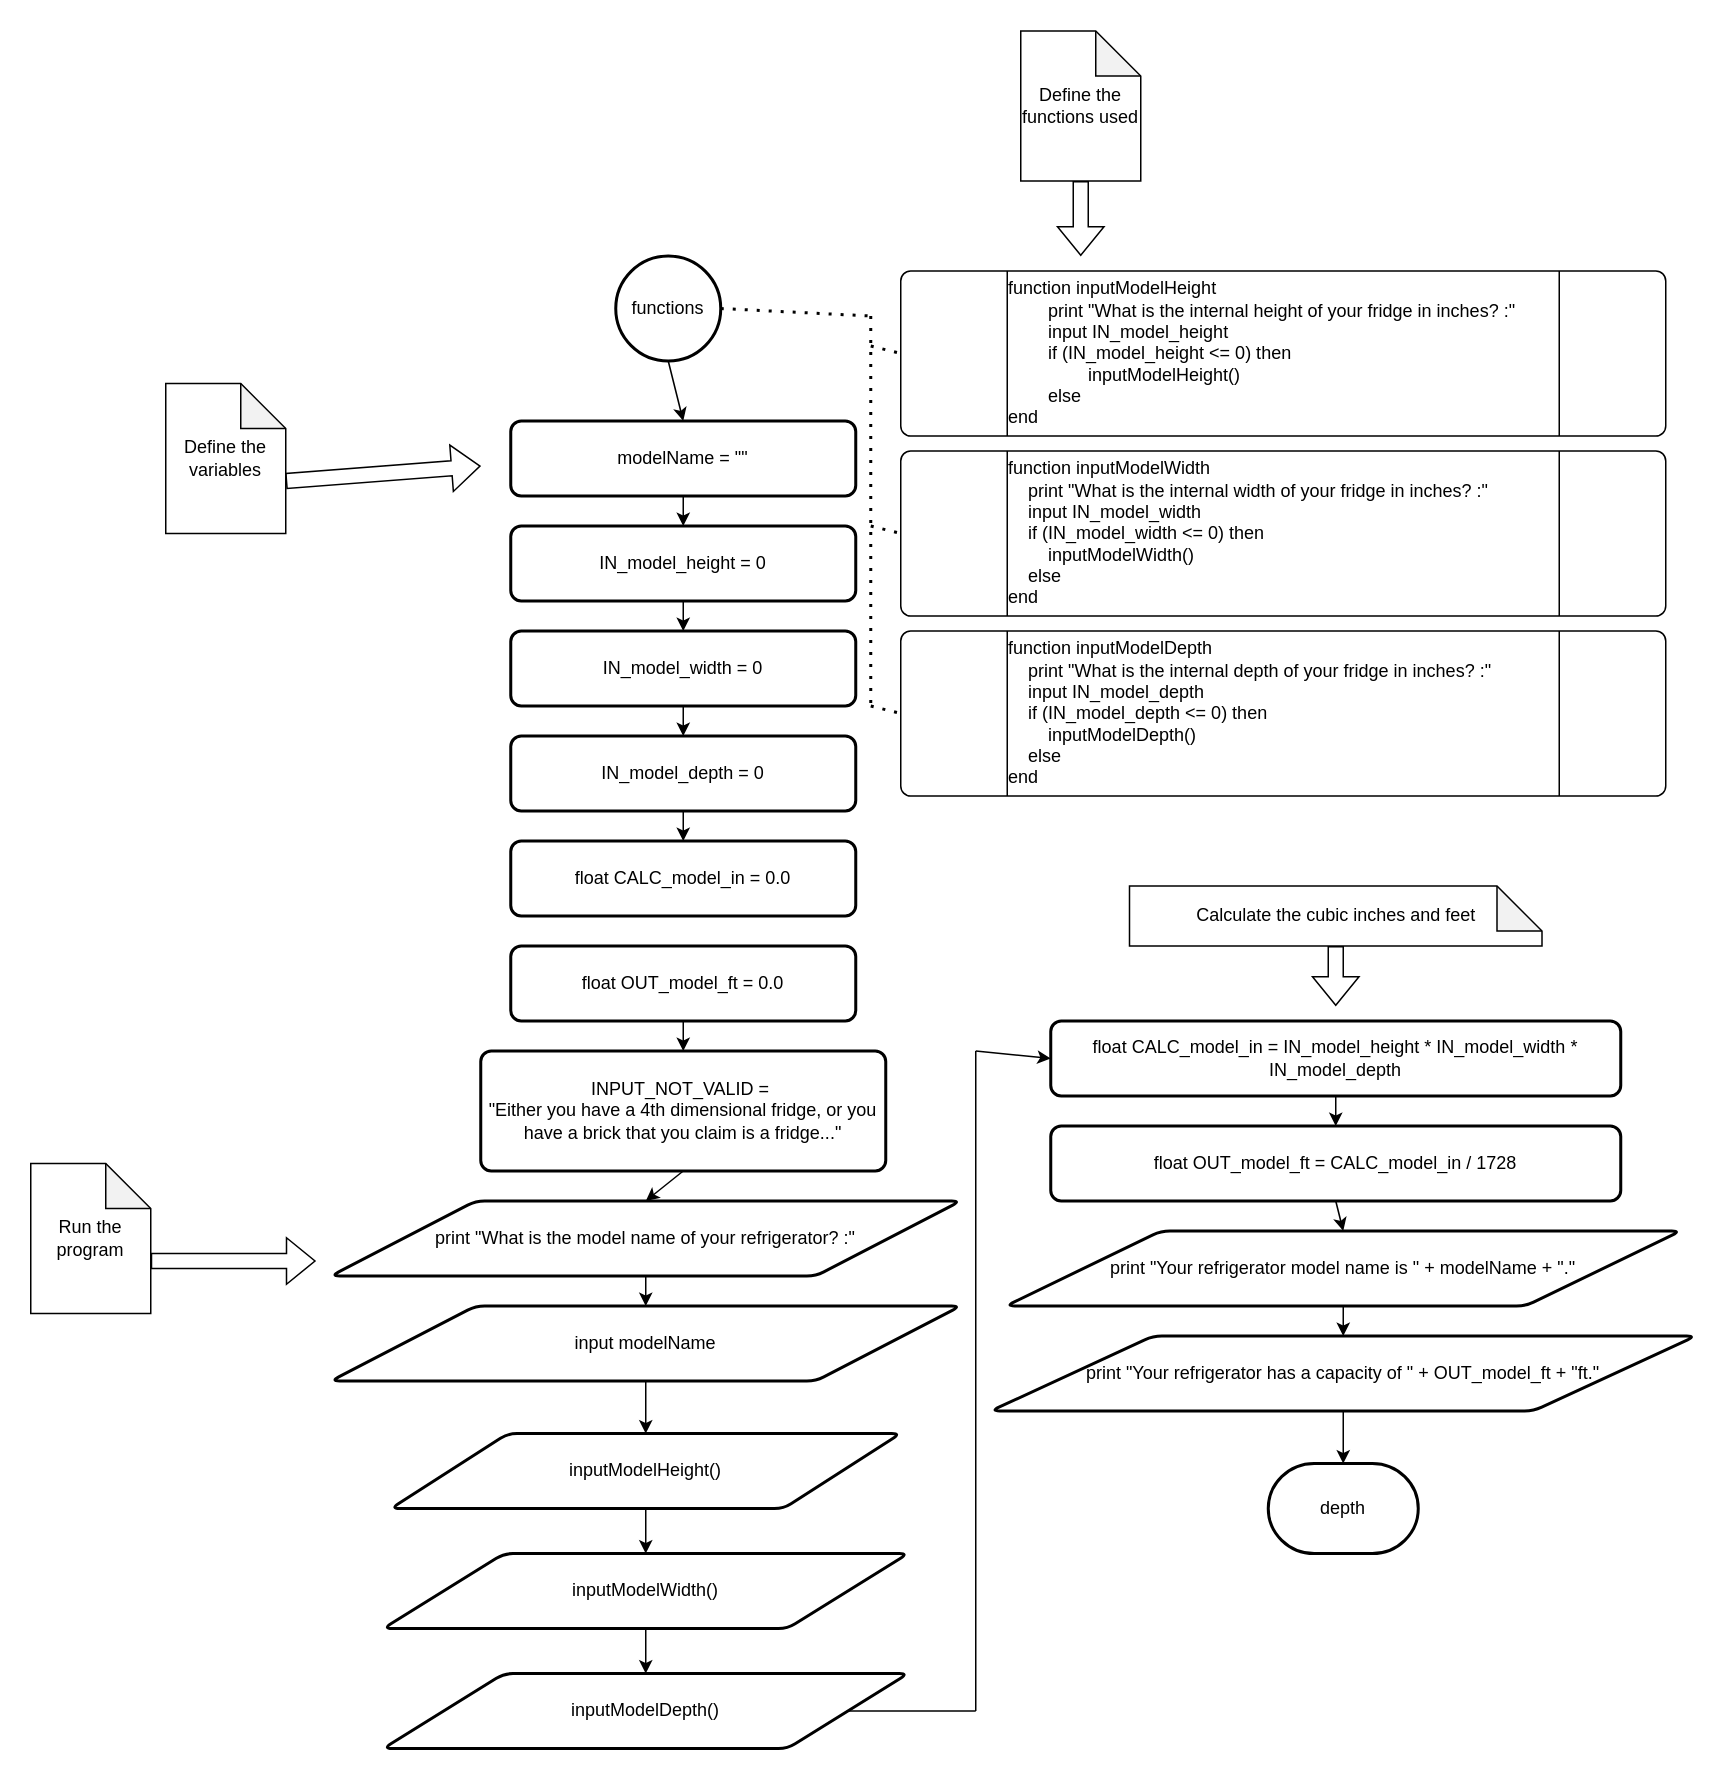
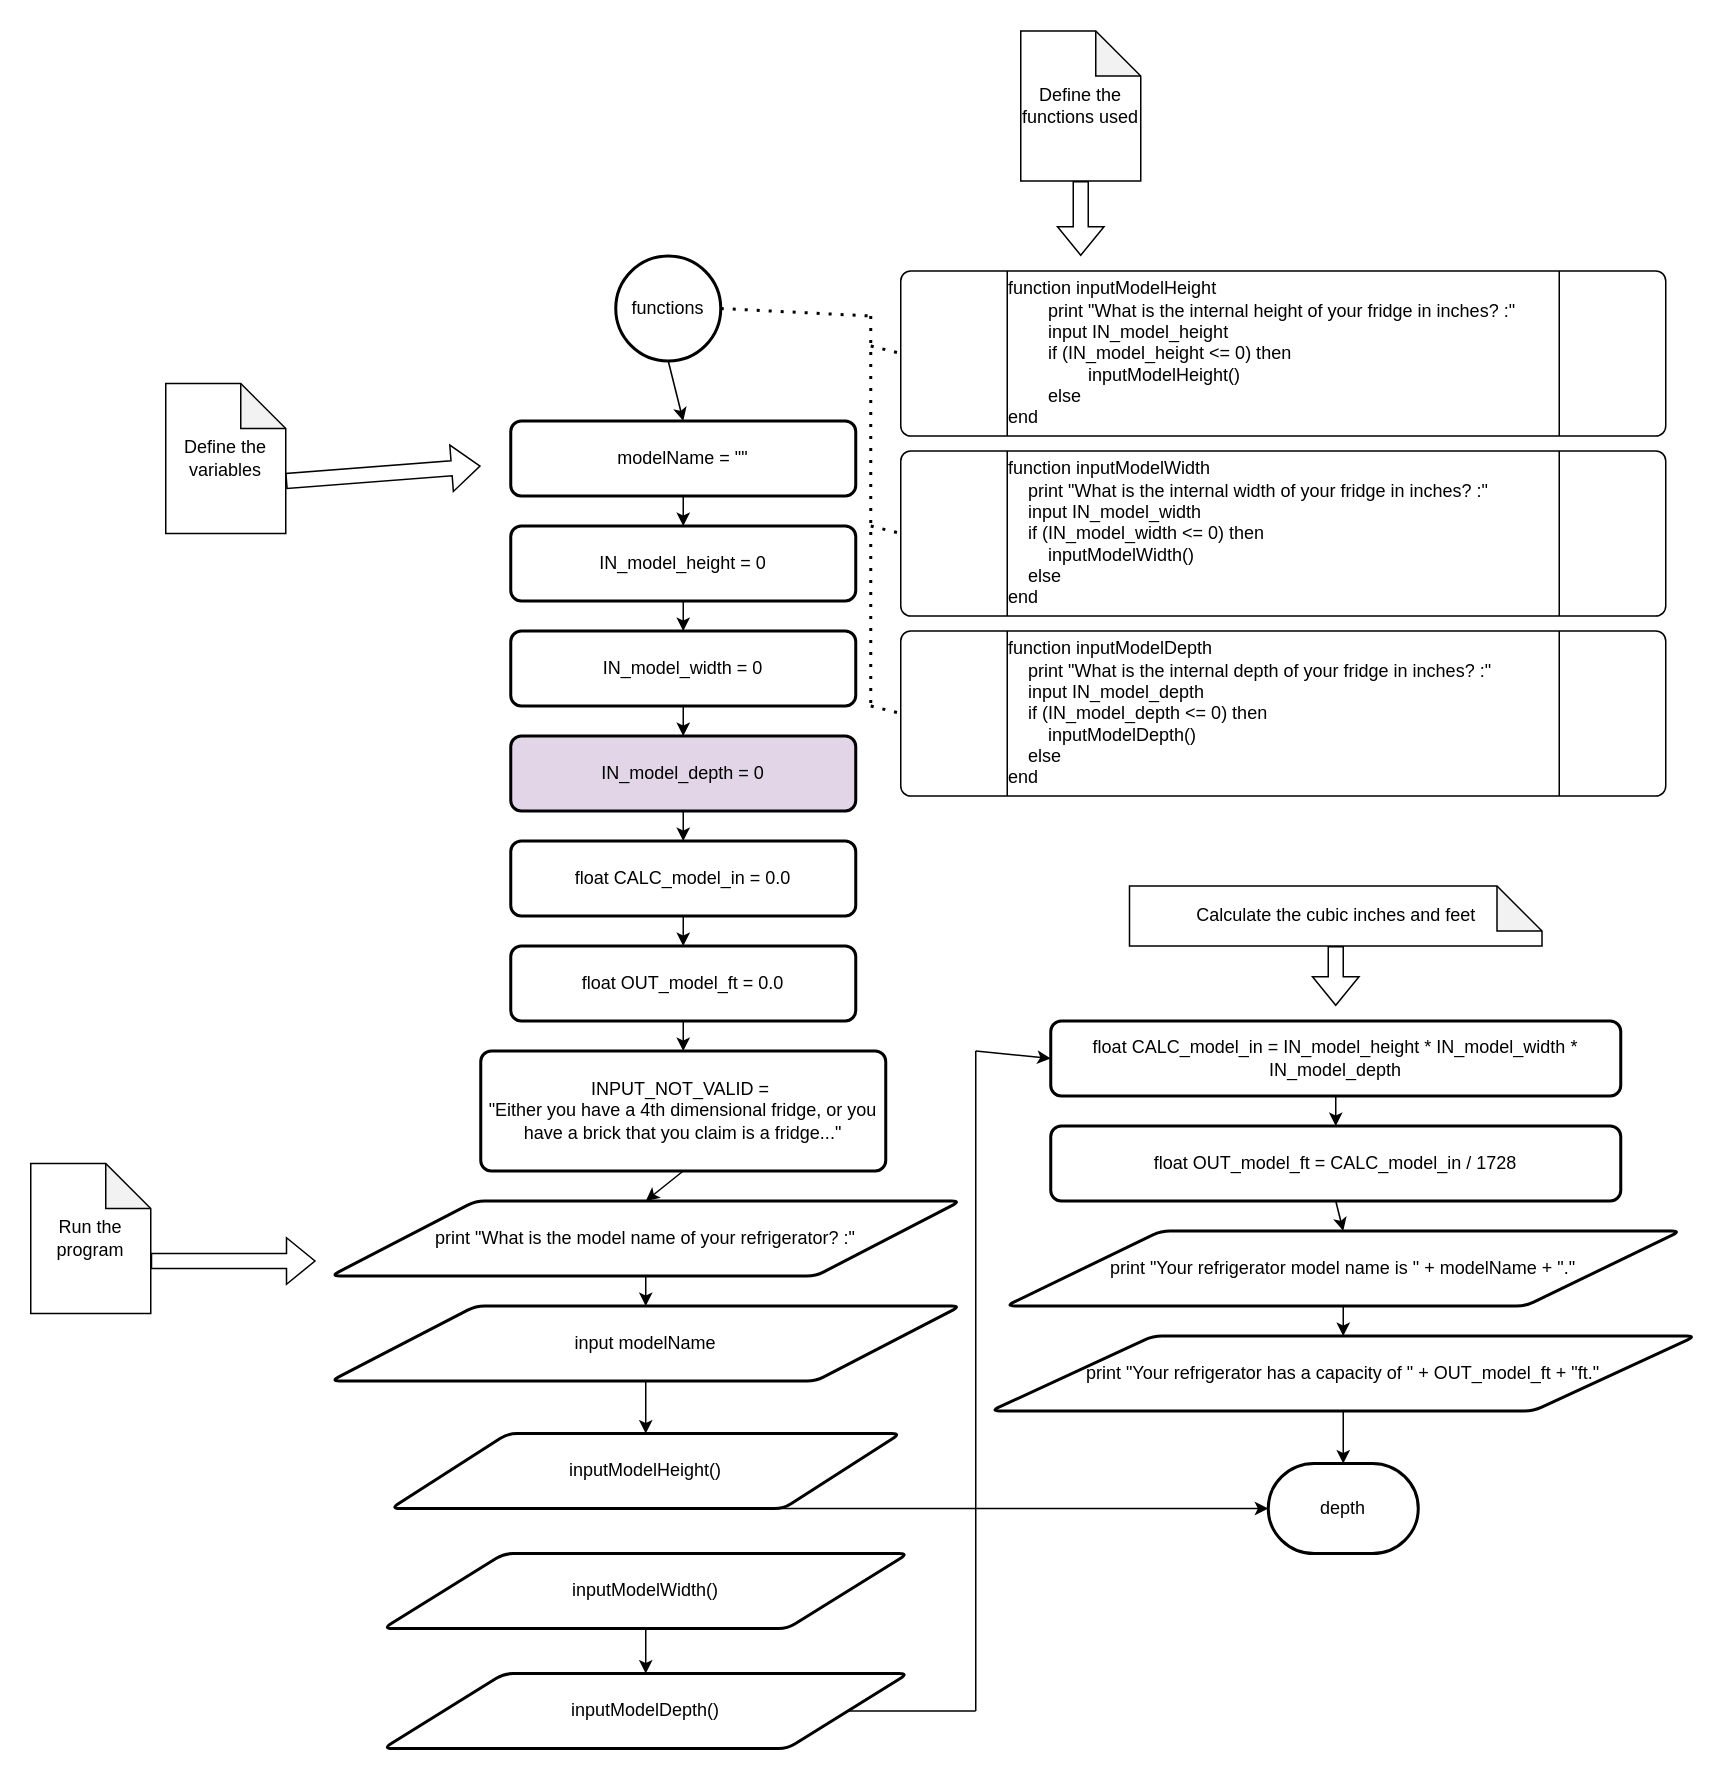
(683, 773) -> (683, 773)
none -> (683, 926)
(646, 1525) -> (1020, 1508)
